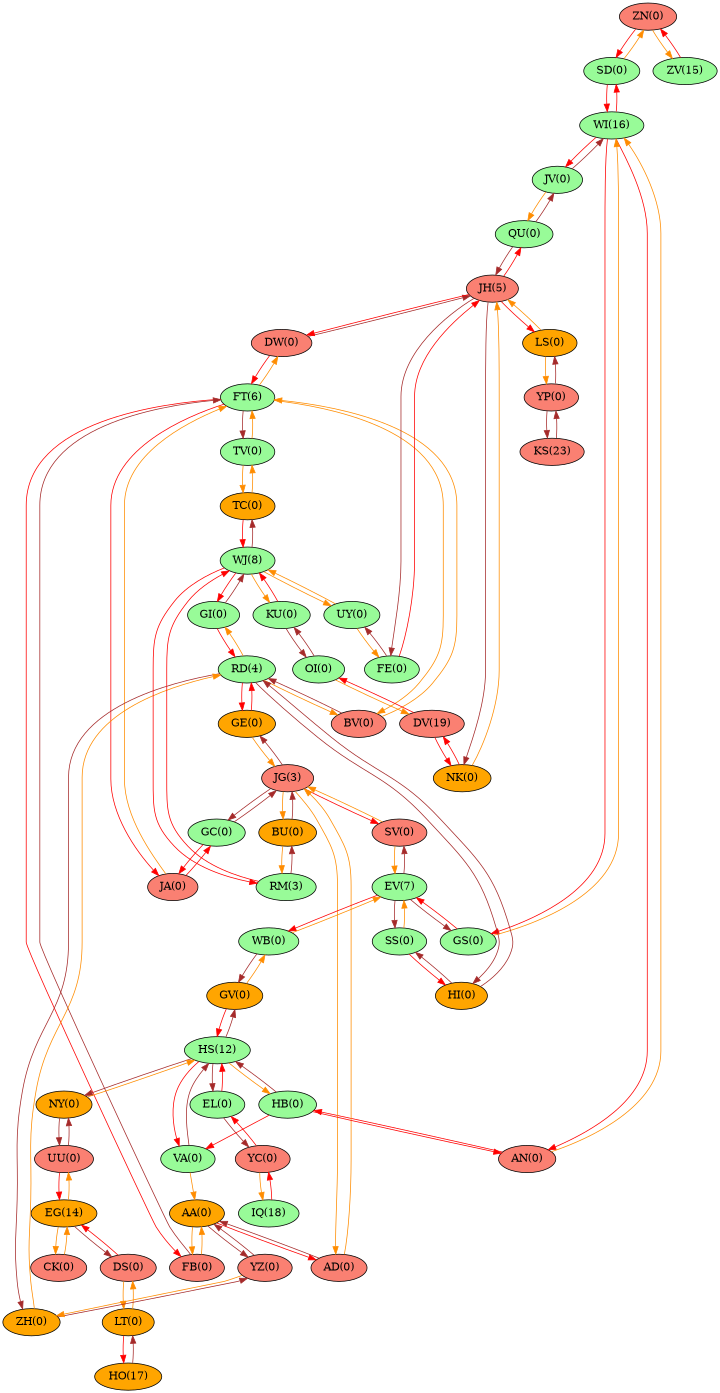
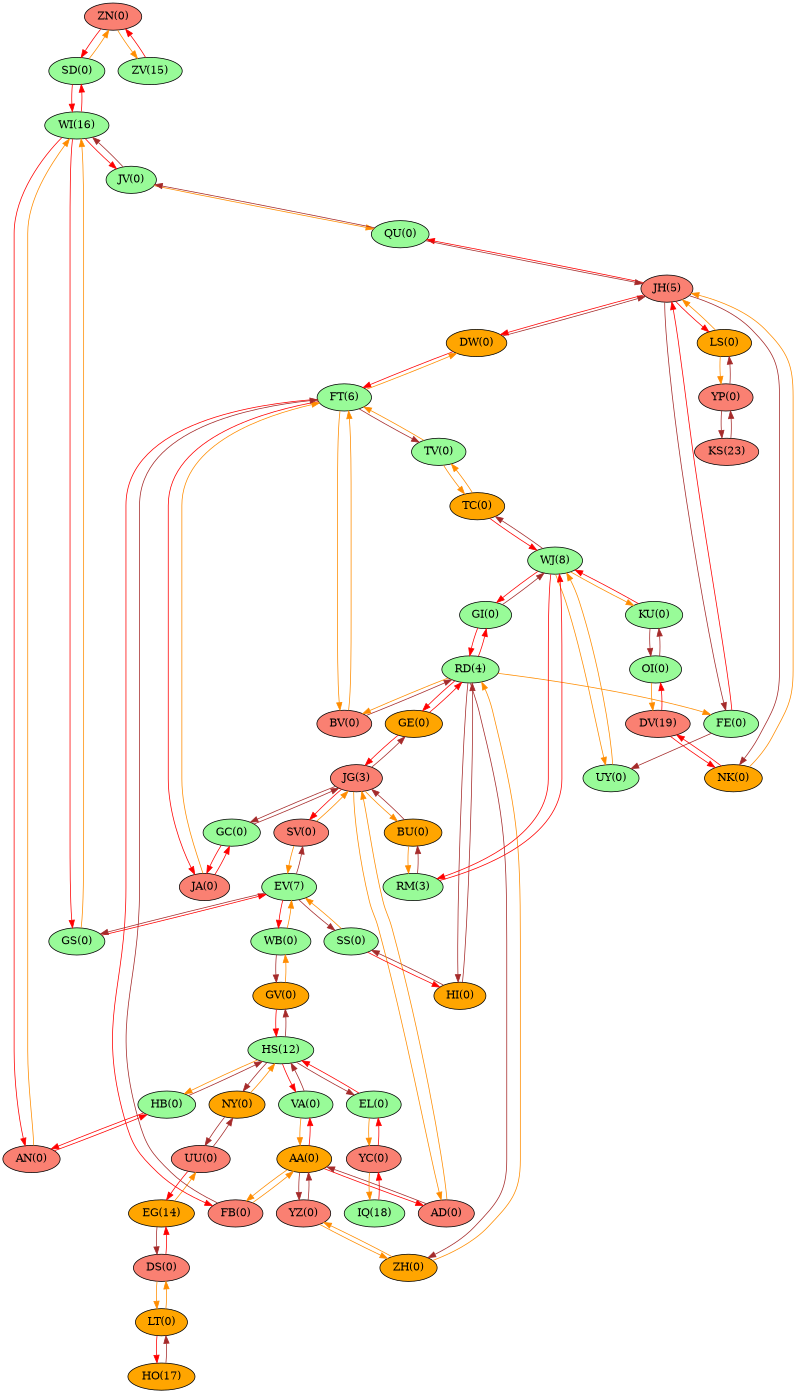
(282, 343) -> (477, 343)
(365, 640) -> (596, 688)
(237, 644) -> (482, 646)
(261, 749) -> (384, 747)
(248, 1126) -> (310, 1136)
(233, 1129) -> (369, 1128)
(59, 1268) -> none
(149, 1299) -> (362, 1241)
